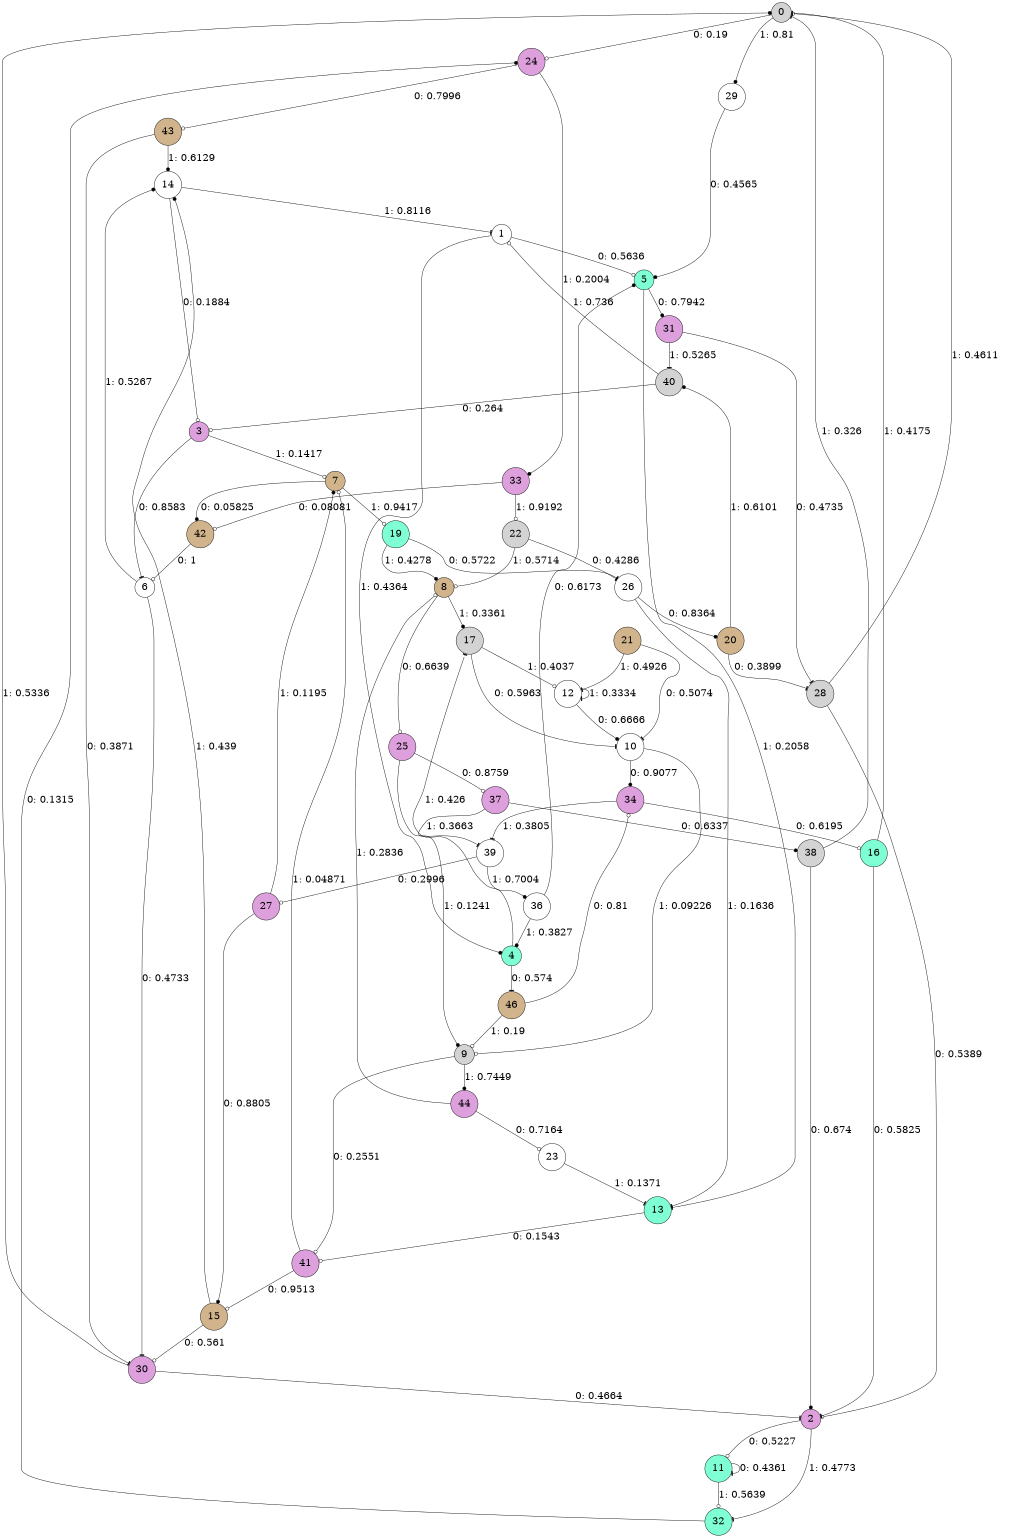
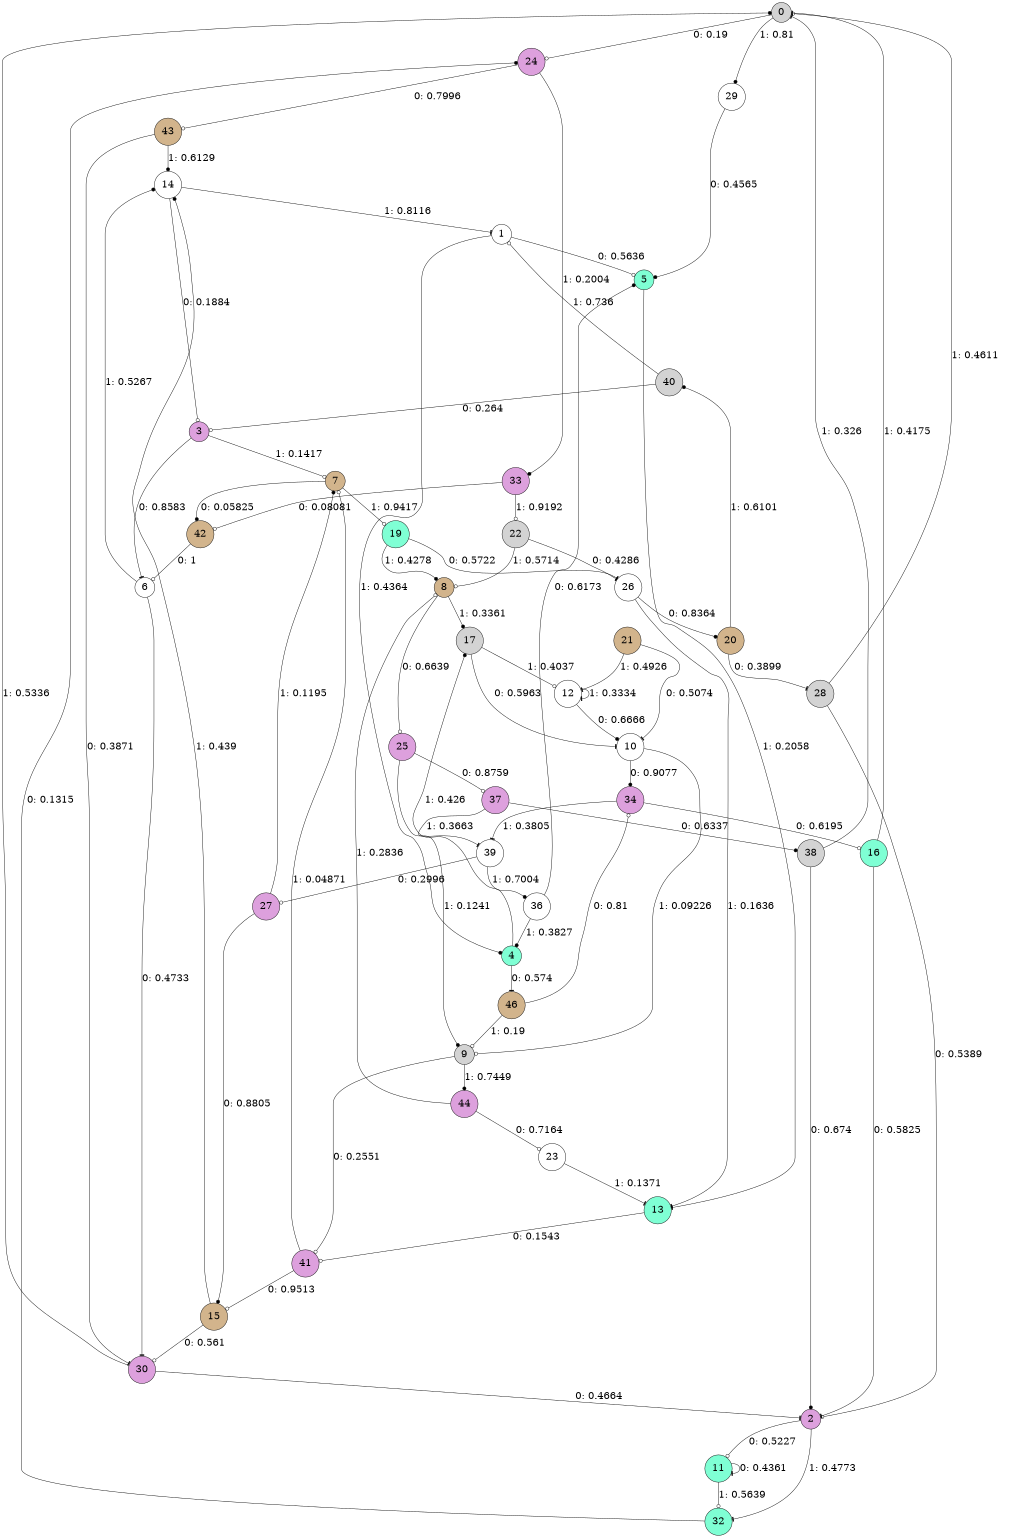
(669, 329) -> none
(414, 824) -> (414, 824)
